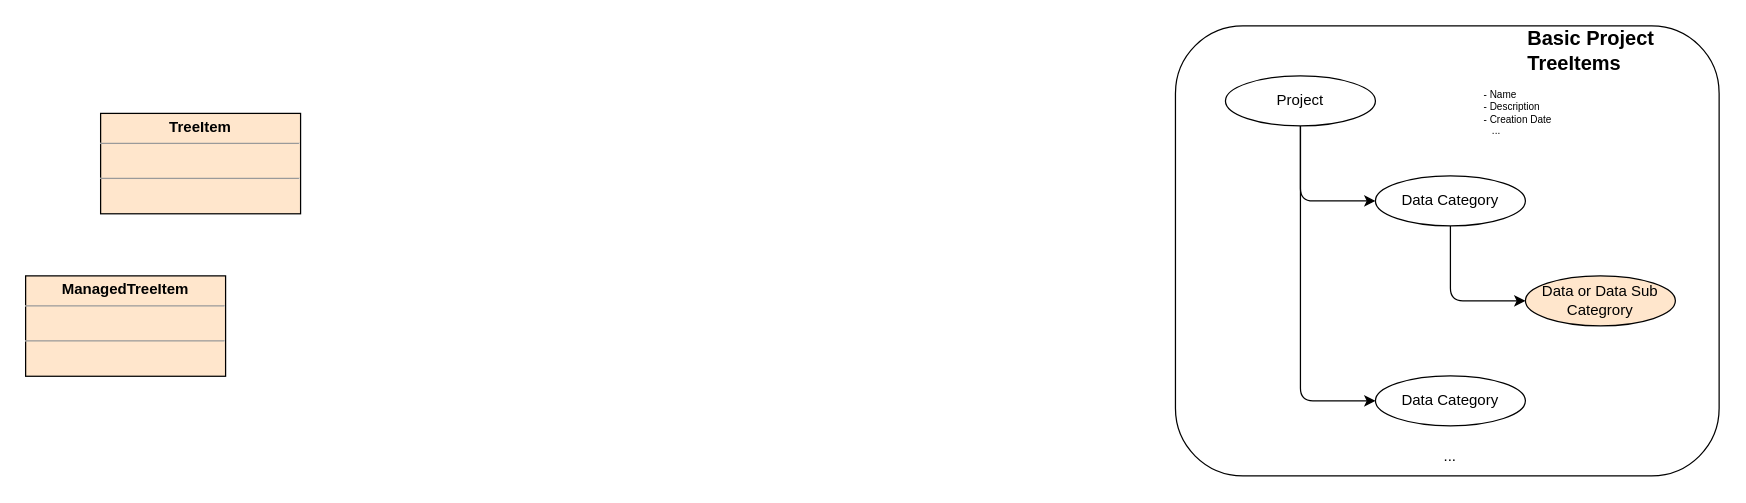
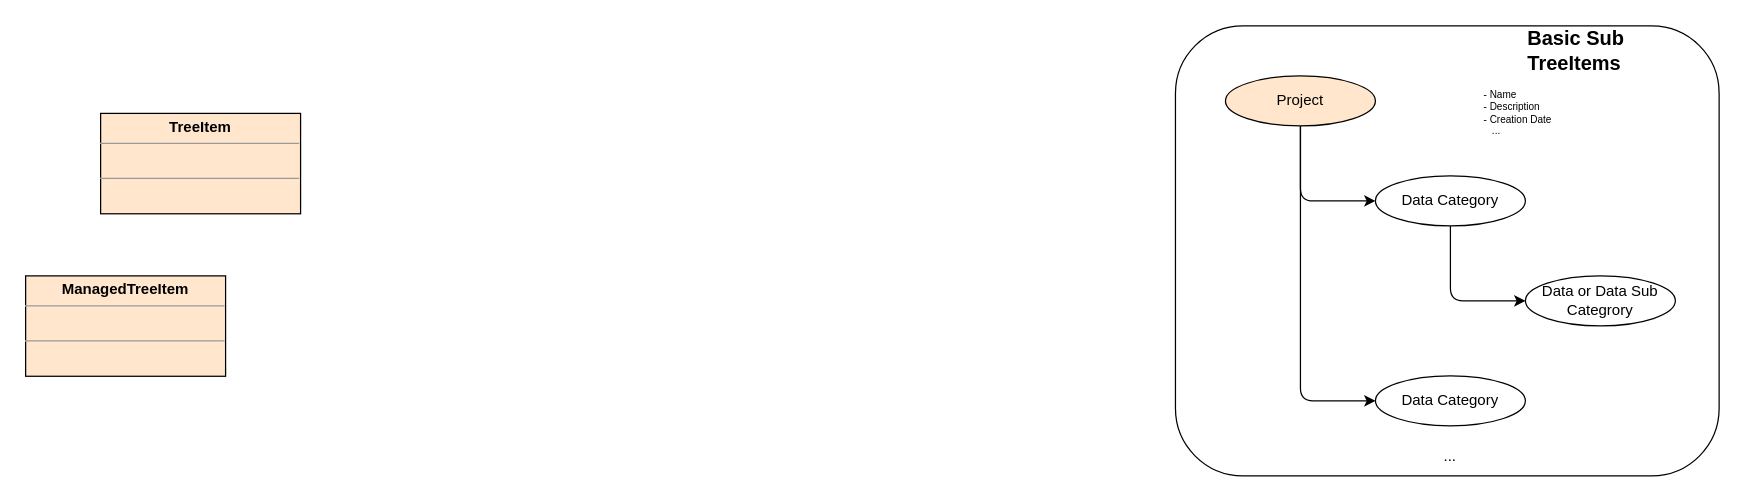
(1602, 51) -> (1602, 51)
(1301, 101) -> (1301, 101)
(1601, 301) -> (1601, 301)
